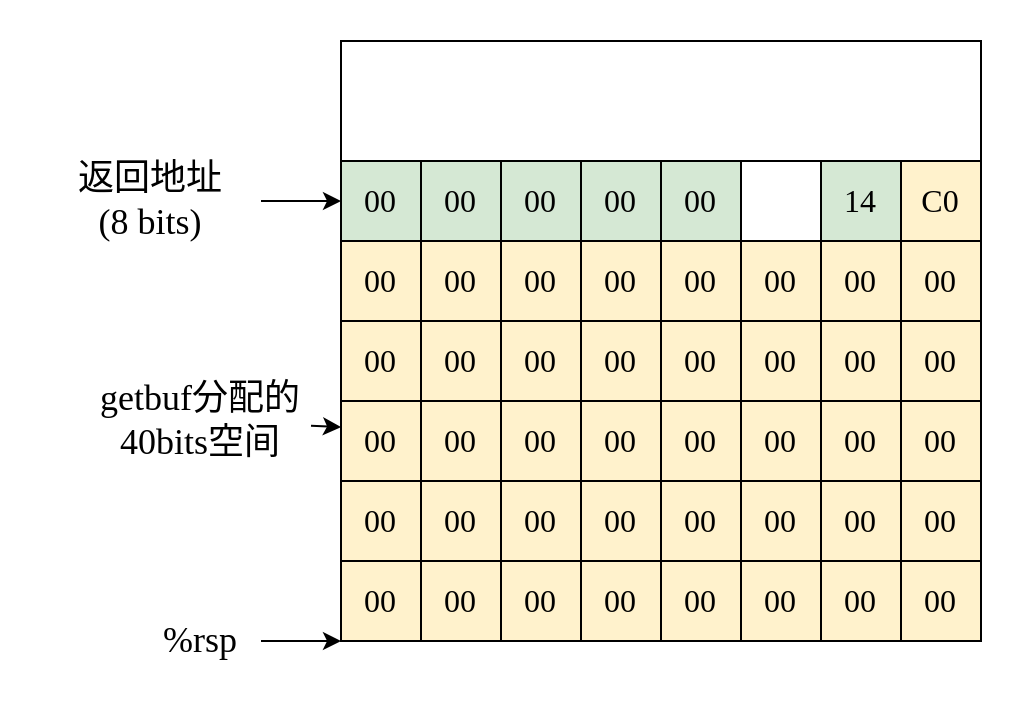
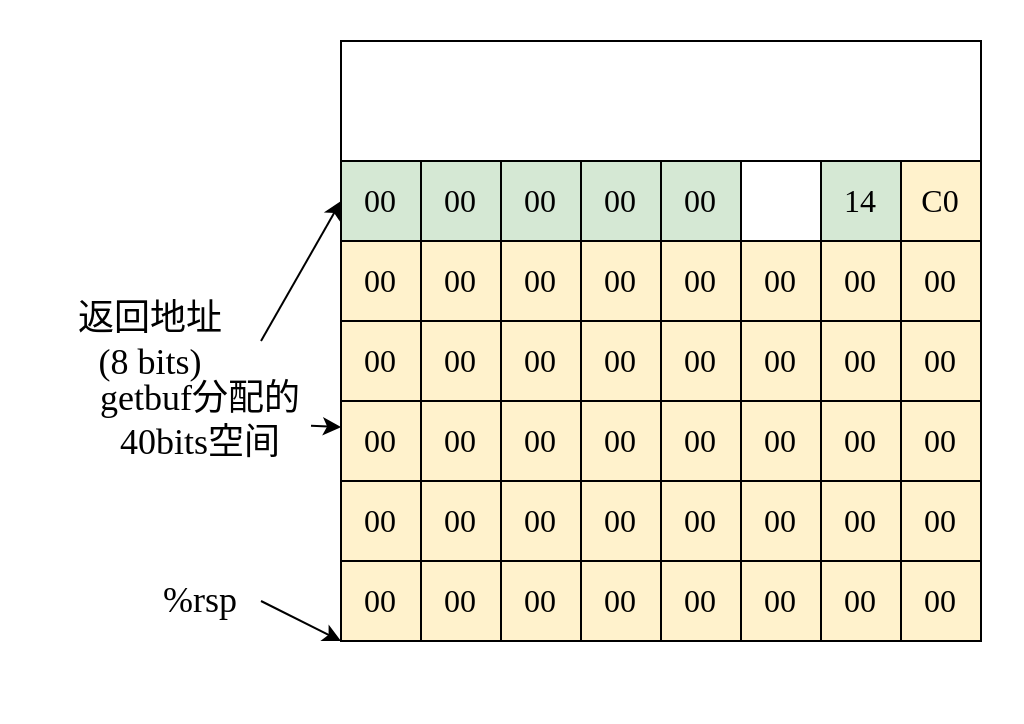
(151, 201) -> (151, 341)
(201, 641) -> (201, 601)
